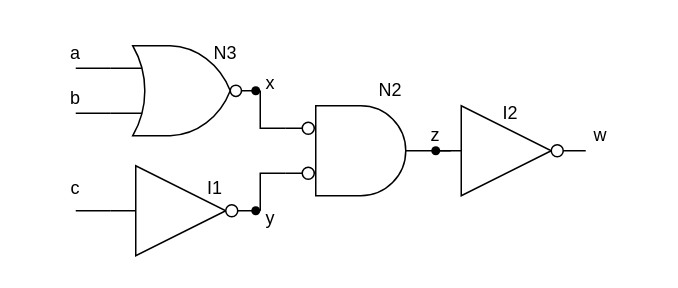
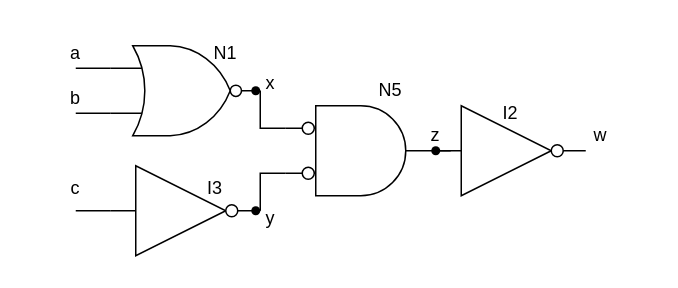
(226, 53) -> (226, 53)
(391, 91) -> (391, 91)
(215, 188) -> (215, 188)
